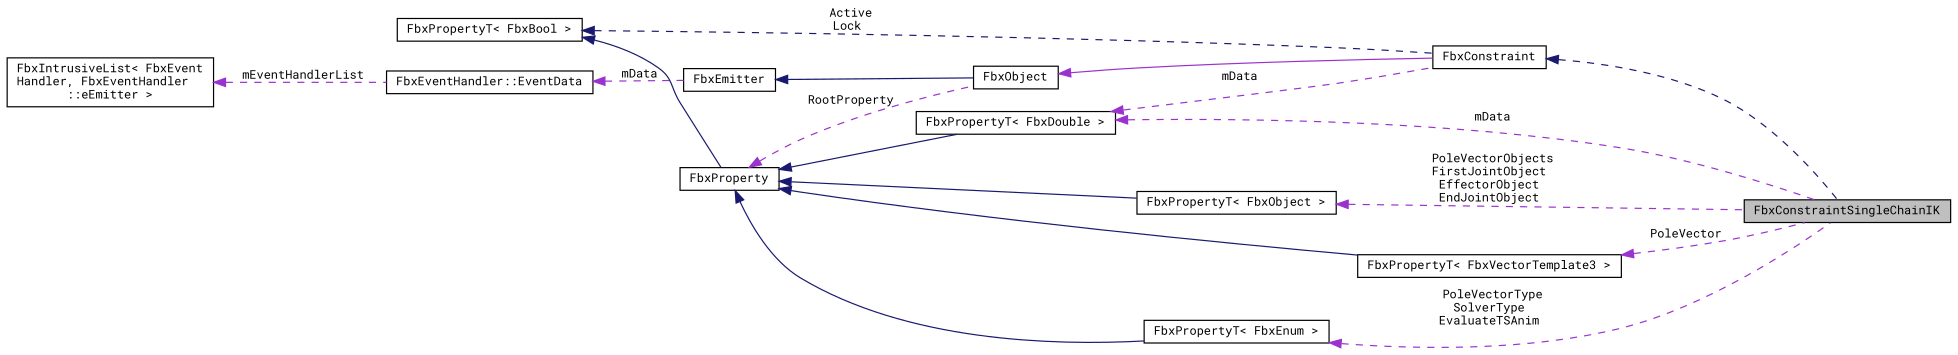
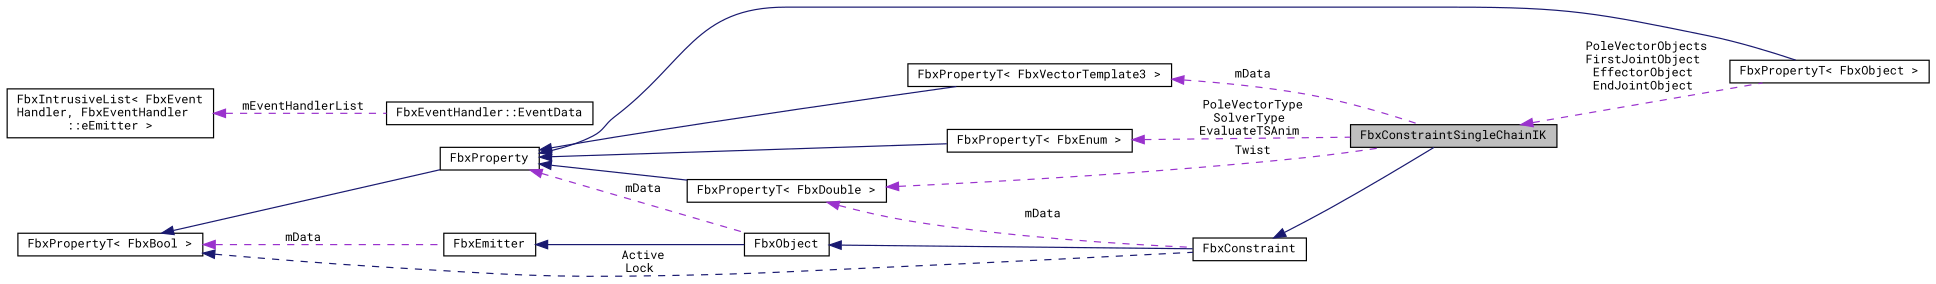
(1252, 63) -> (1017, 247)
(644, 81) -> (329, 245)
(1715, 96) -> (1360, 191)
(848, 101) -> (640, 189)
(1490, 118) -> (1250, 151)
(1546, 207) -> (1648, 103)
(1683, 234) -> (1250, 75)
